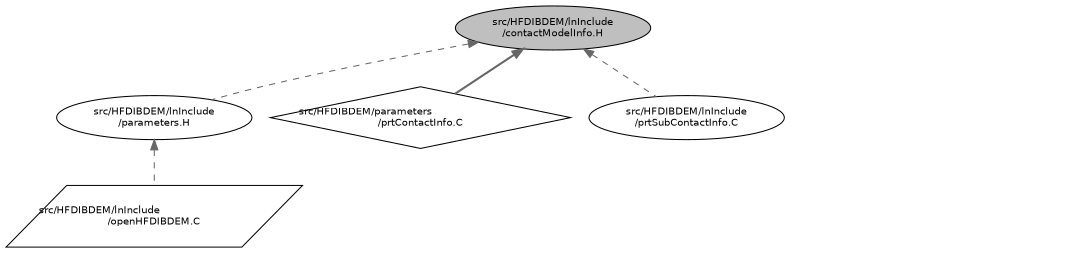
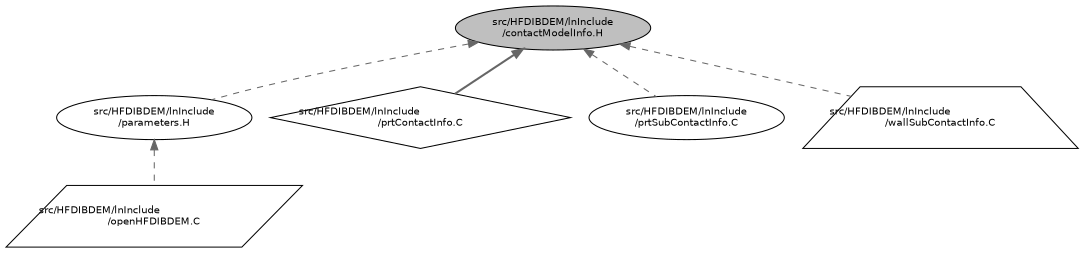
(420, 118) -> (420, 118)
none -> (941, 118)
